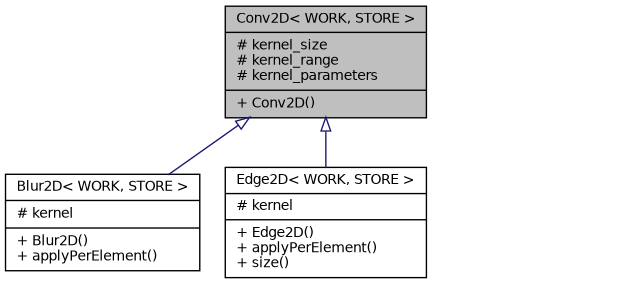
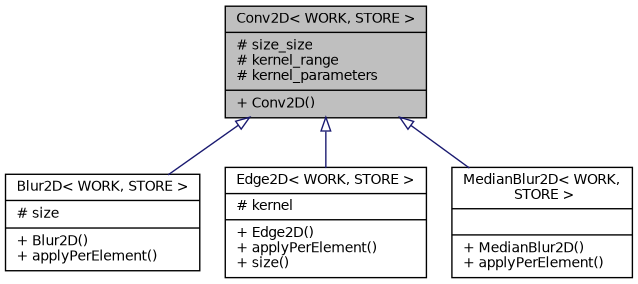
(282, 45) -> (275, 45)
(45, 214) -> (38, 214)
none -> (542, 223)
